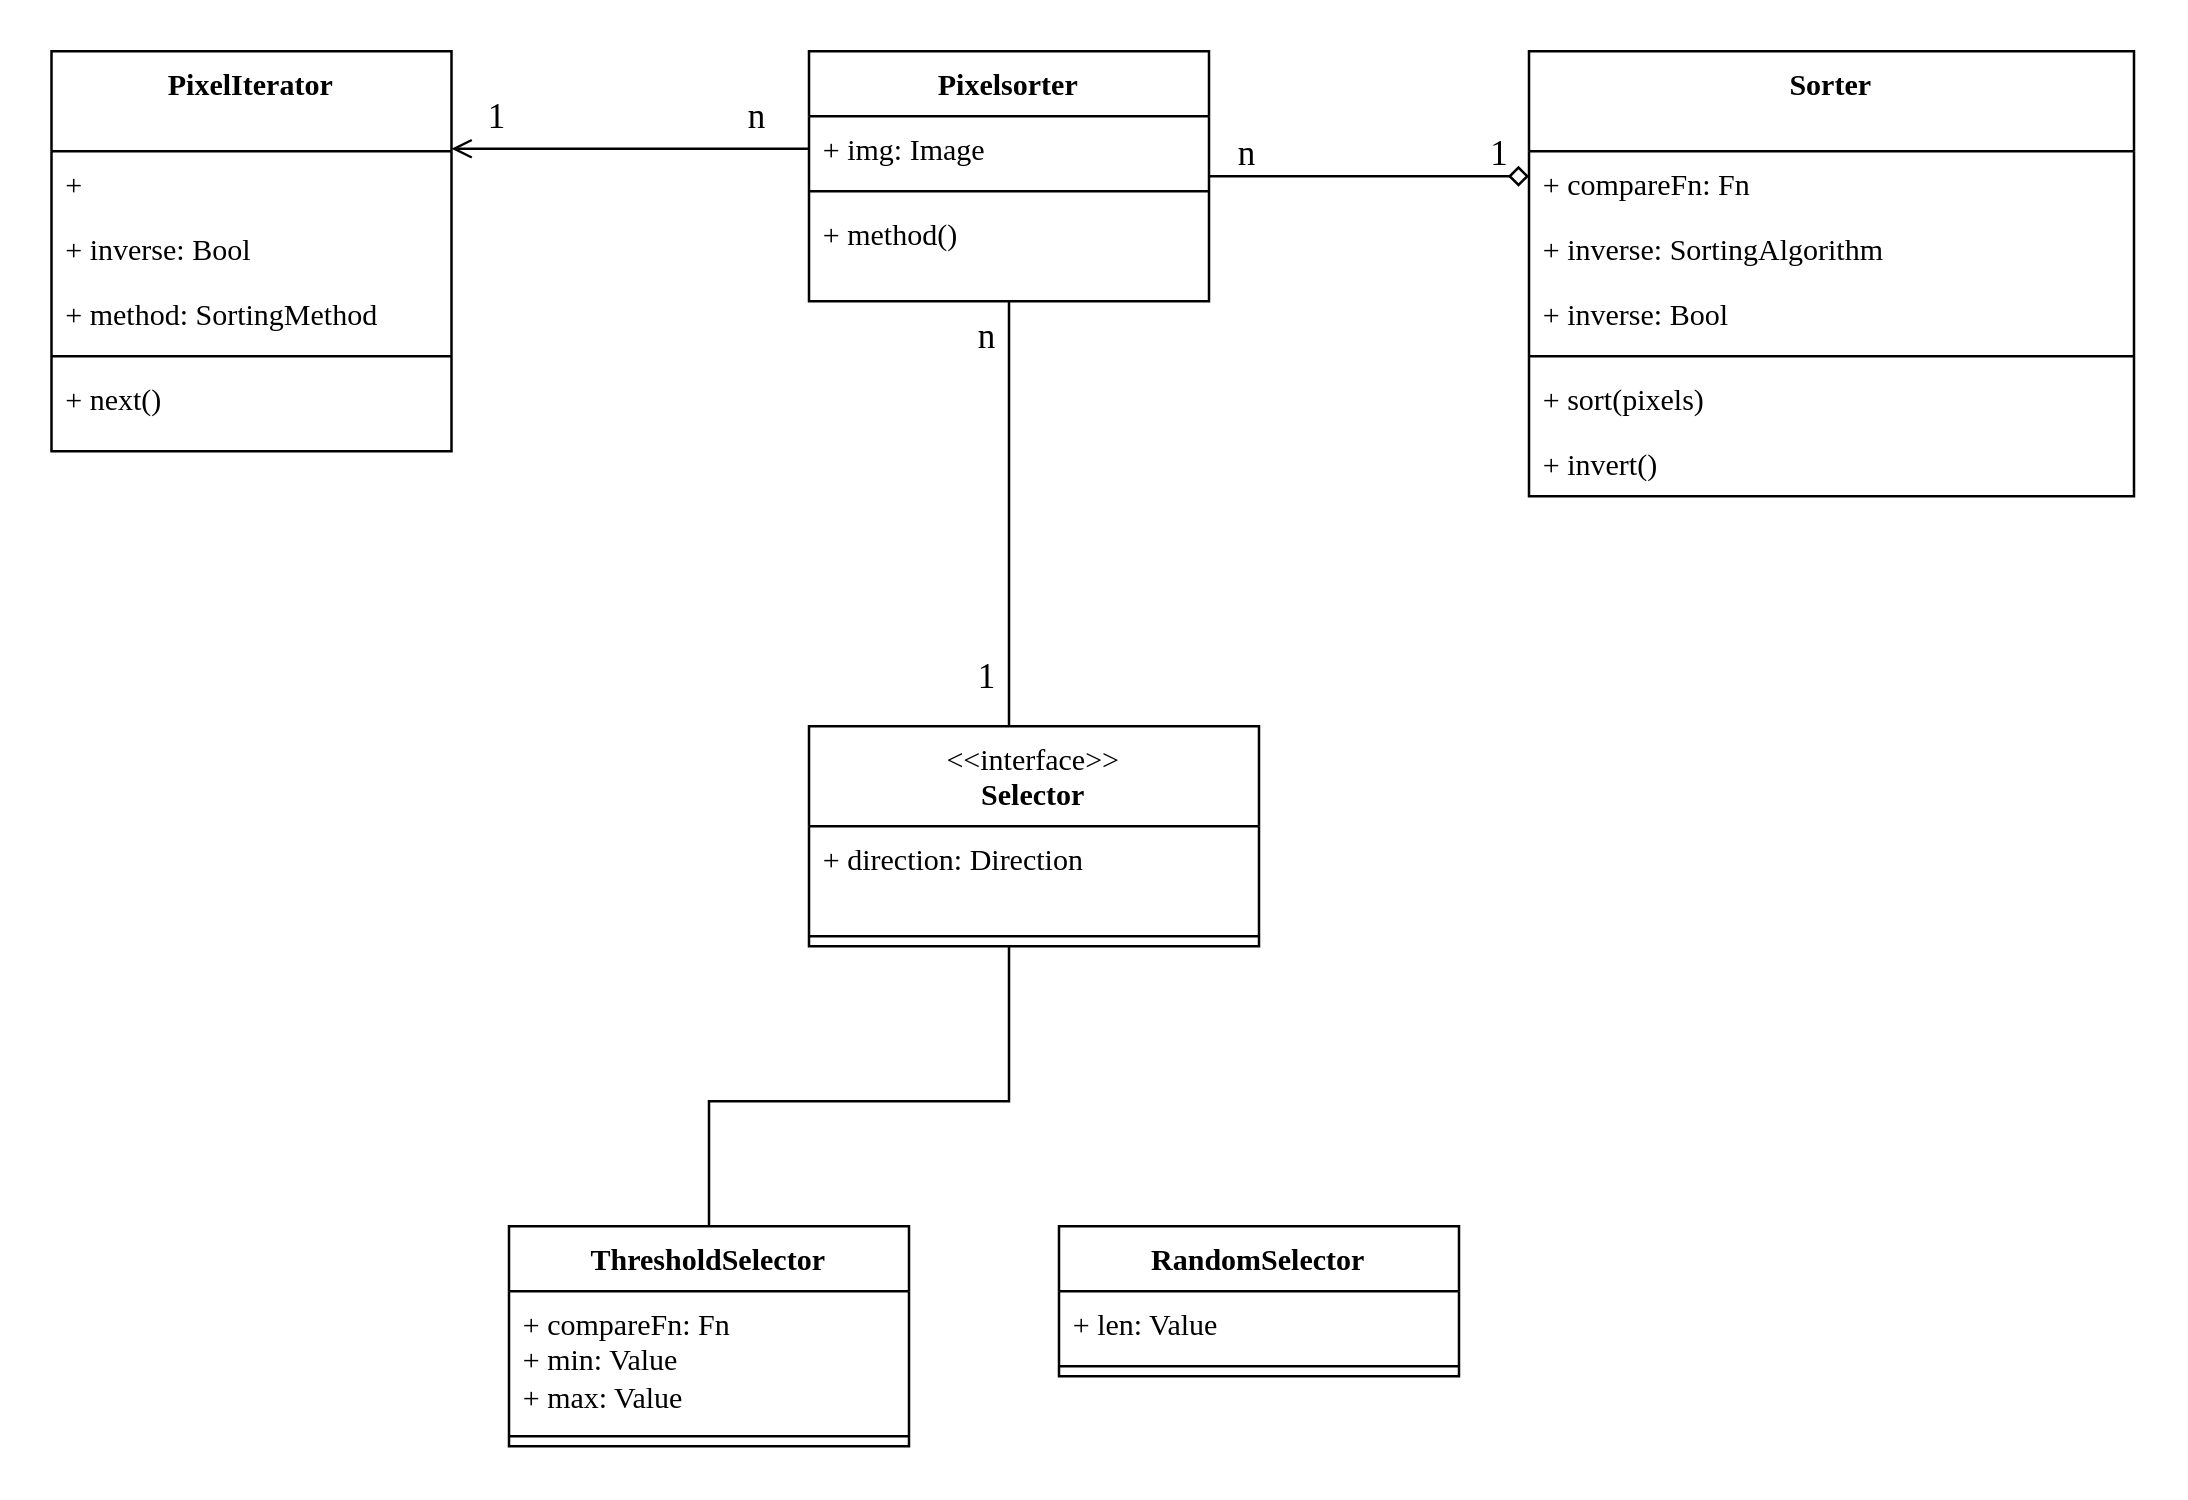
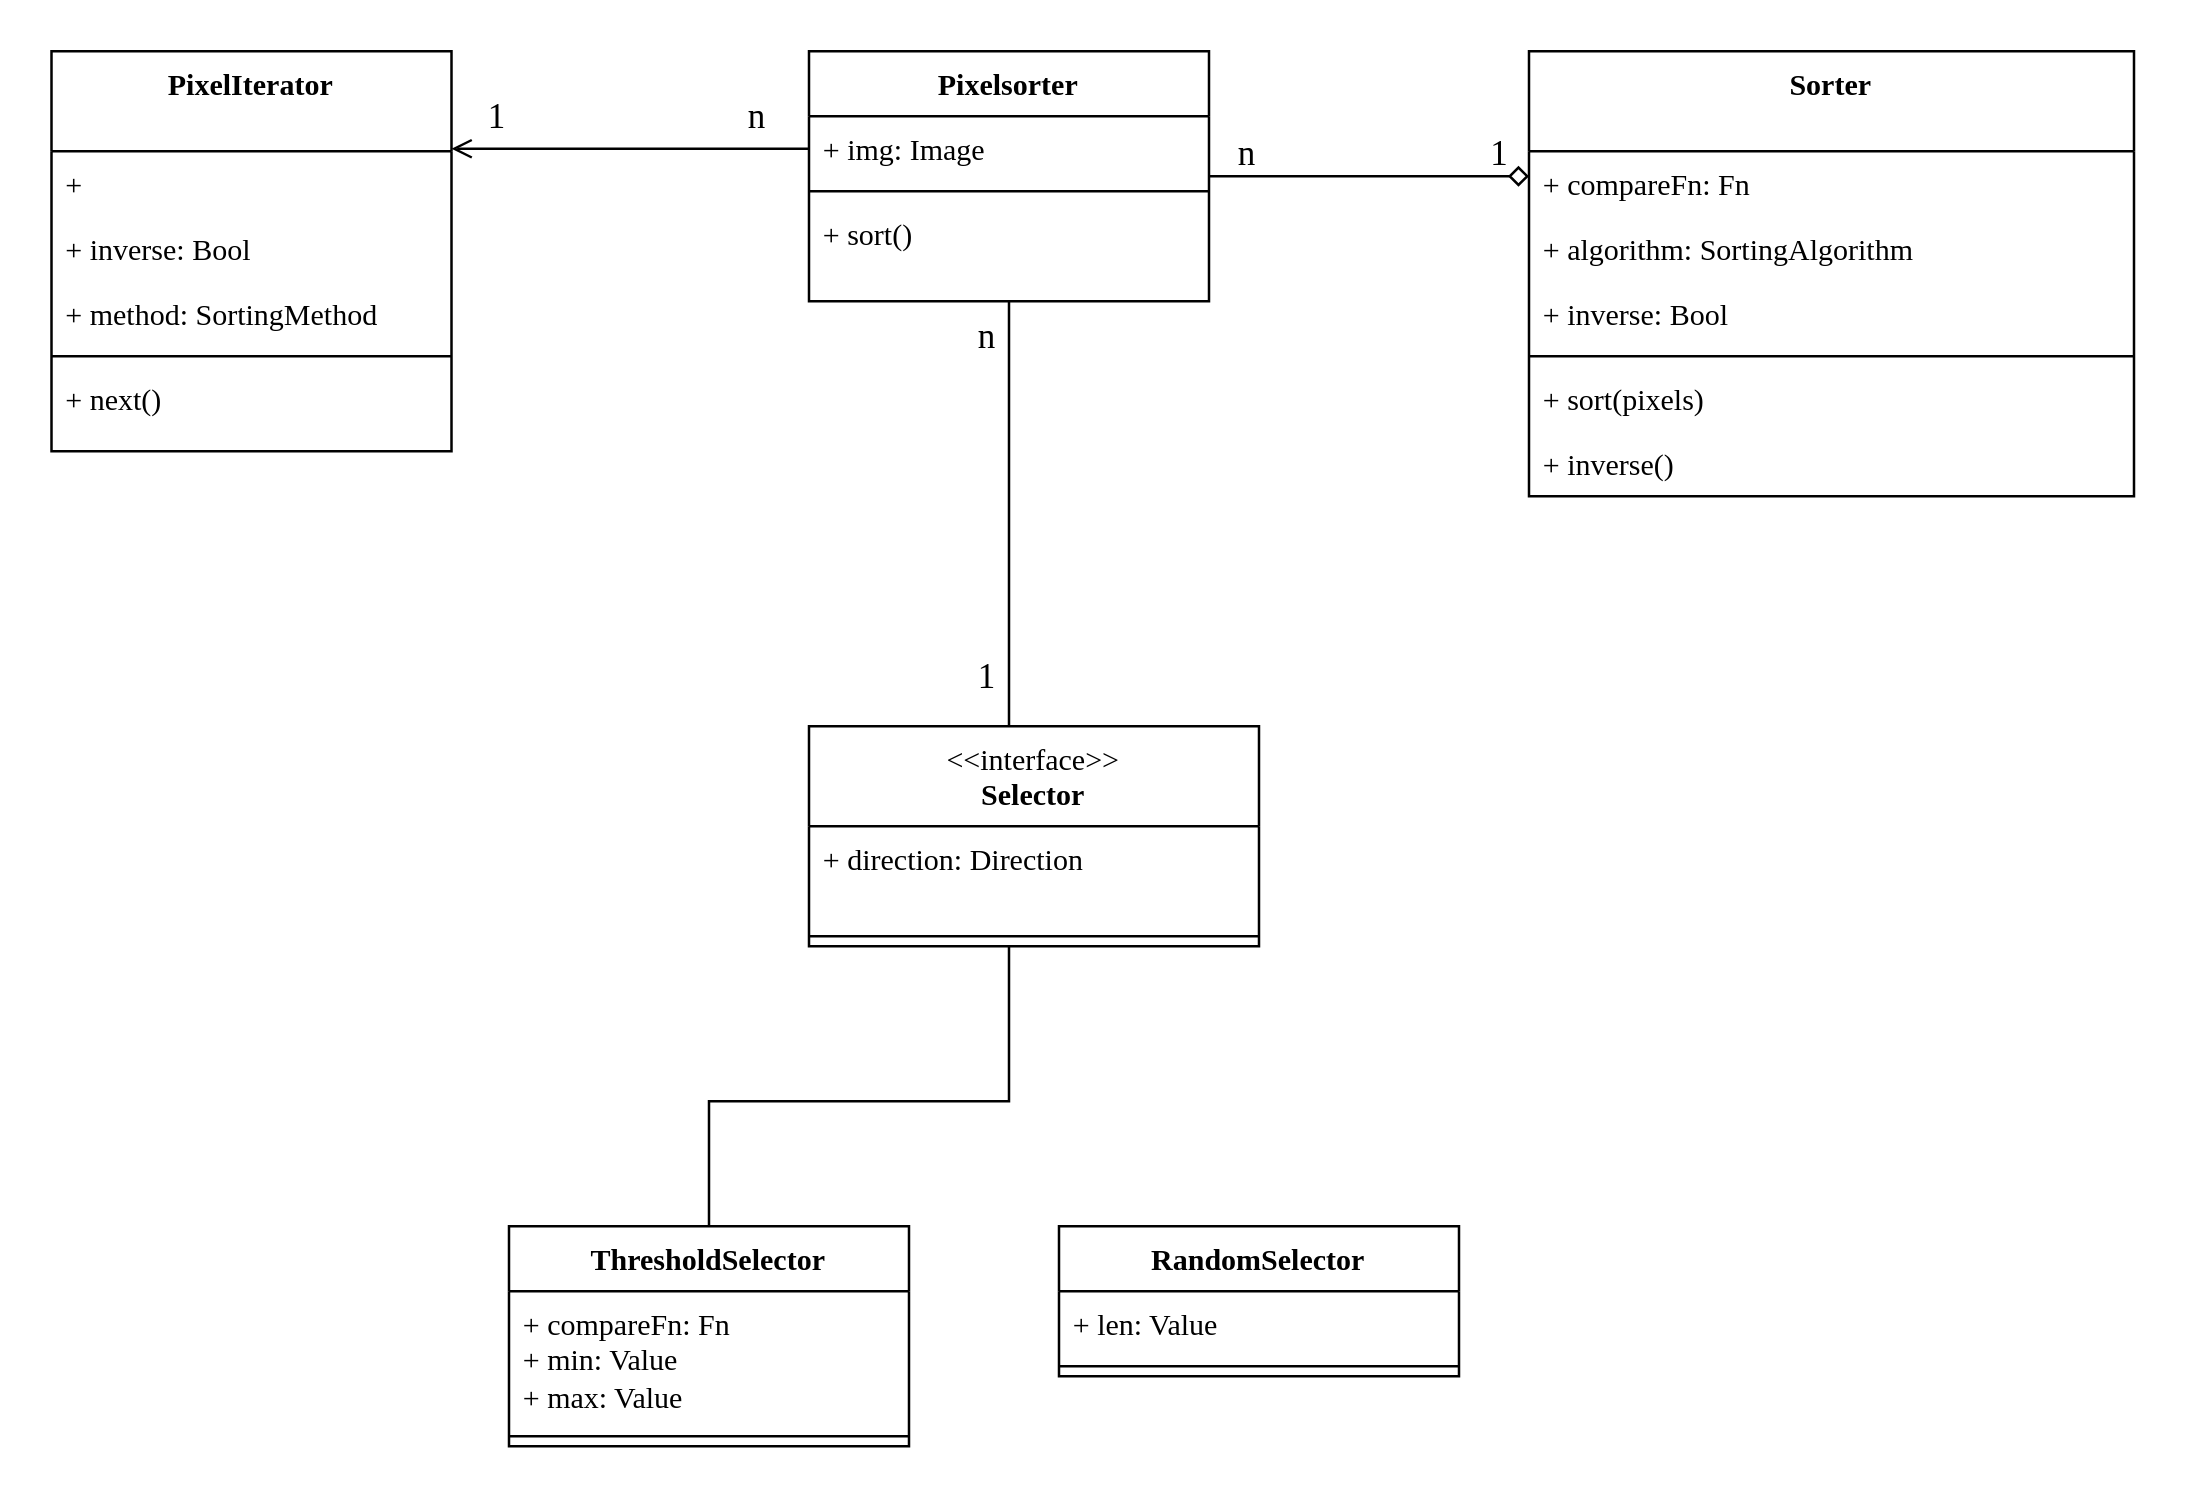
(903, 235) -> (886, 235)
(1742, 250) -> (1755, 250)
(1619, 465) -> (1627, 465)
